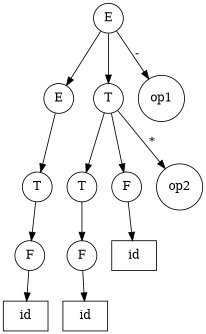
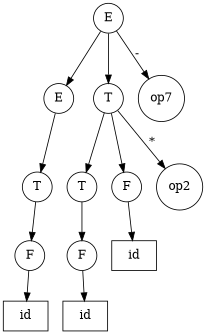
(161, 98) -> (161, 98)
